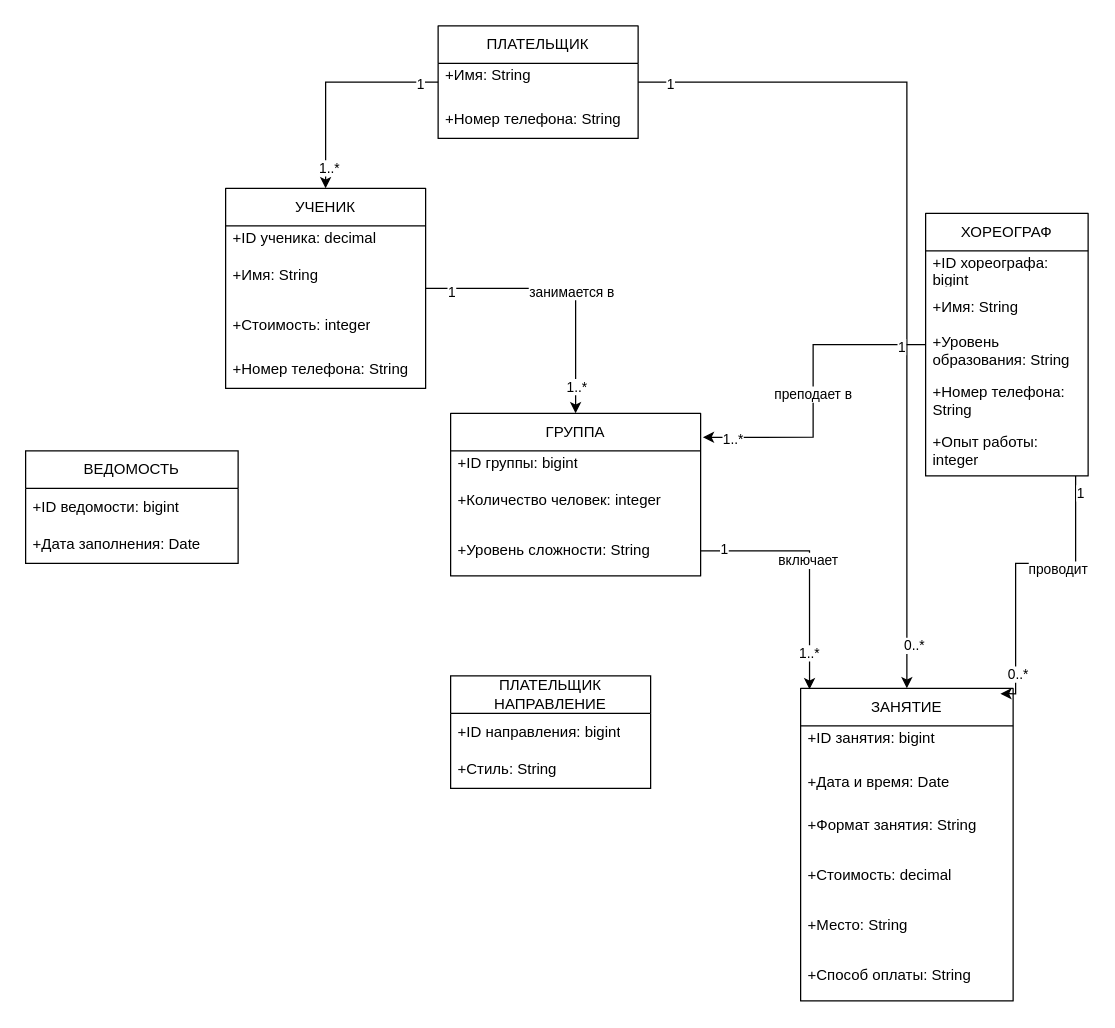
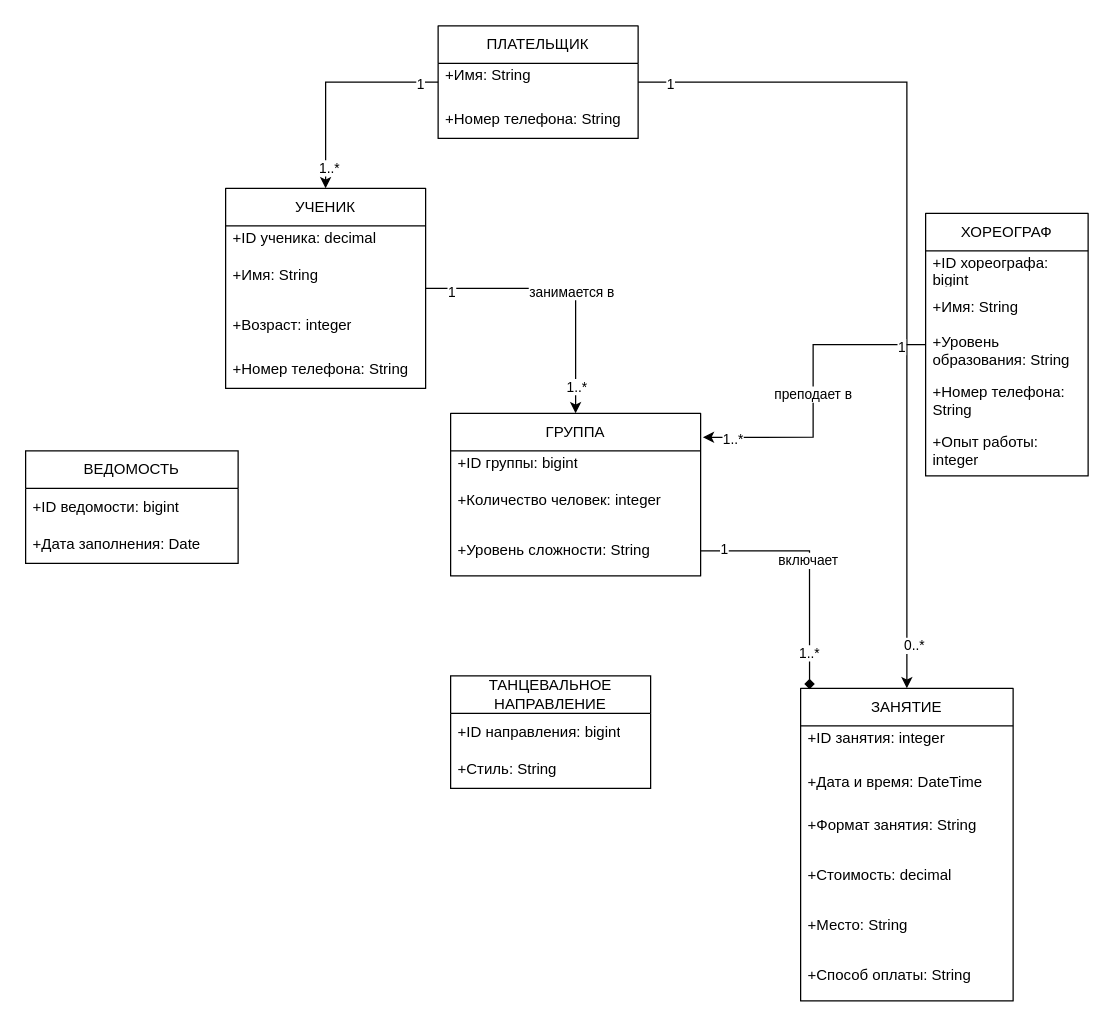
(307, 326) -> (299, 326)
(1016, 624) -> none
(810, 679) -> (810, 678)
(551, 694) -> (551, 694)
(878, 744) -> (884, 744)
(880, 782) -> (895, 782)
